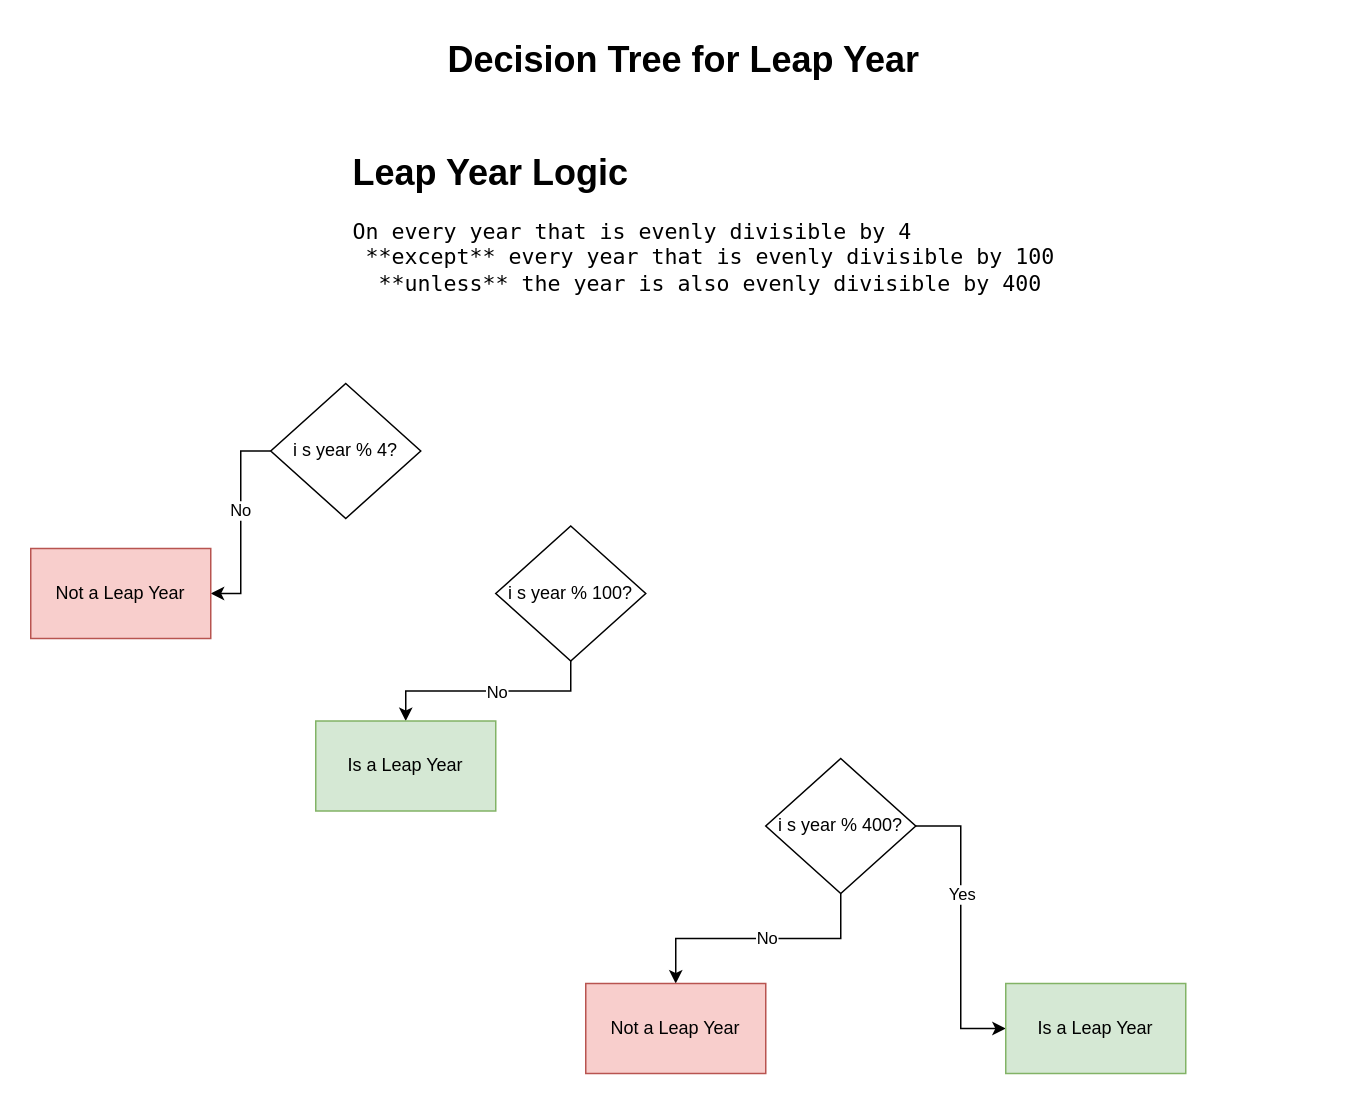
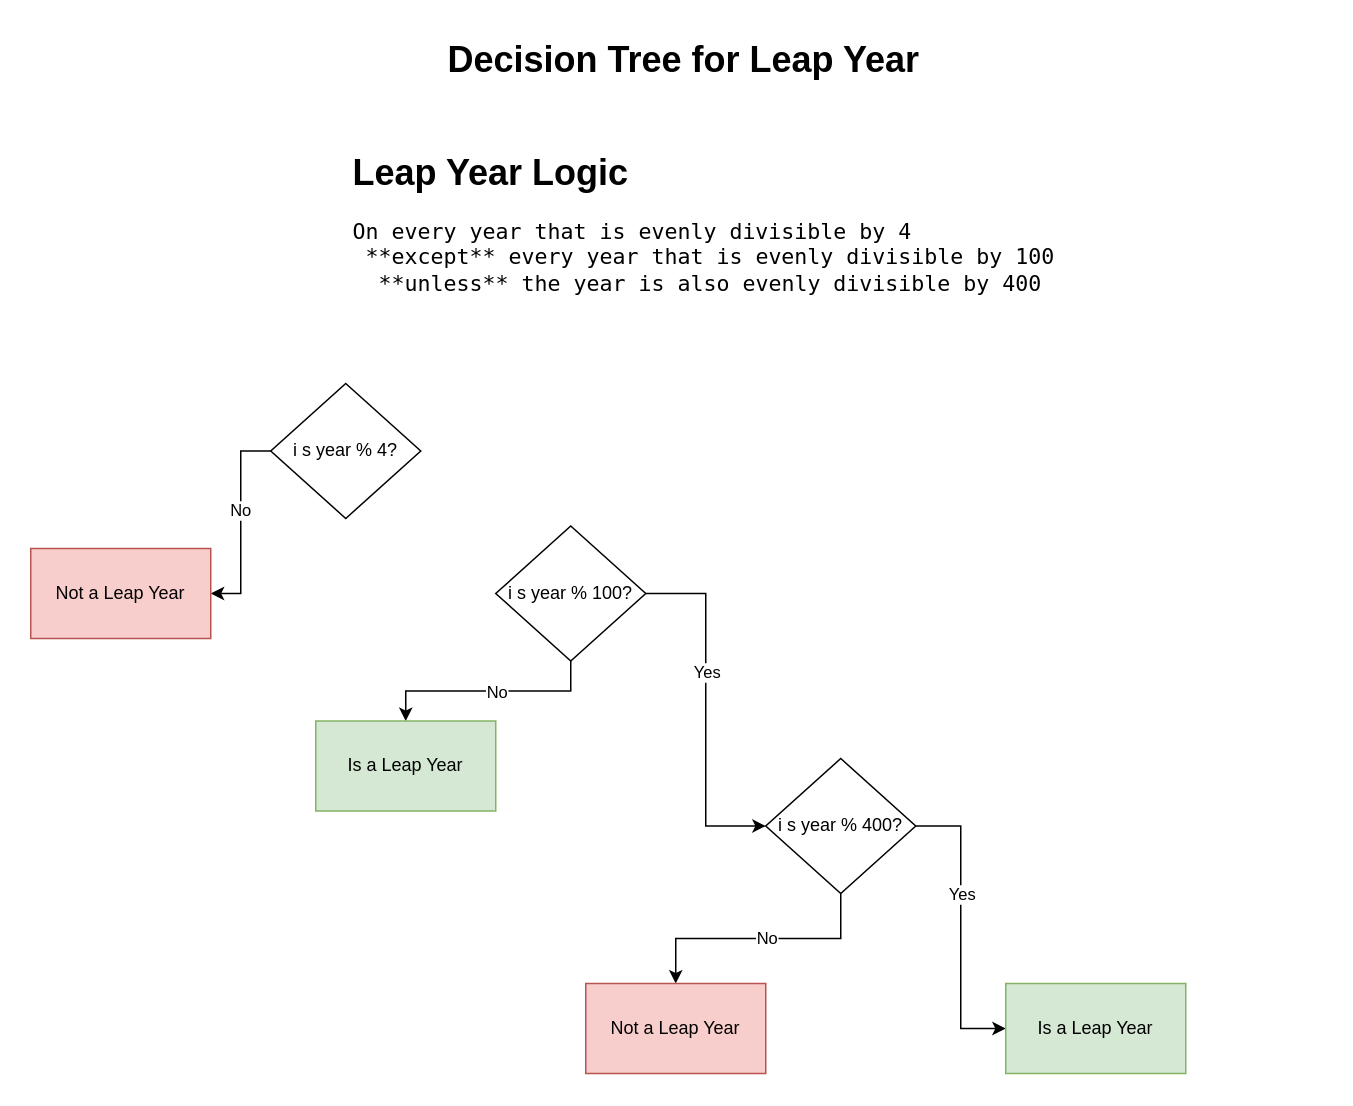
none -> (706, 704)
